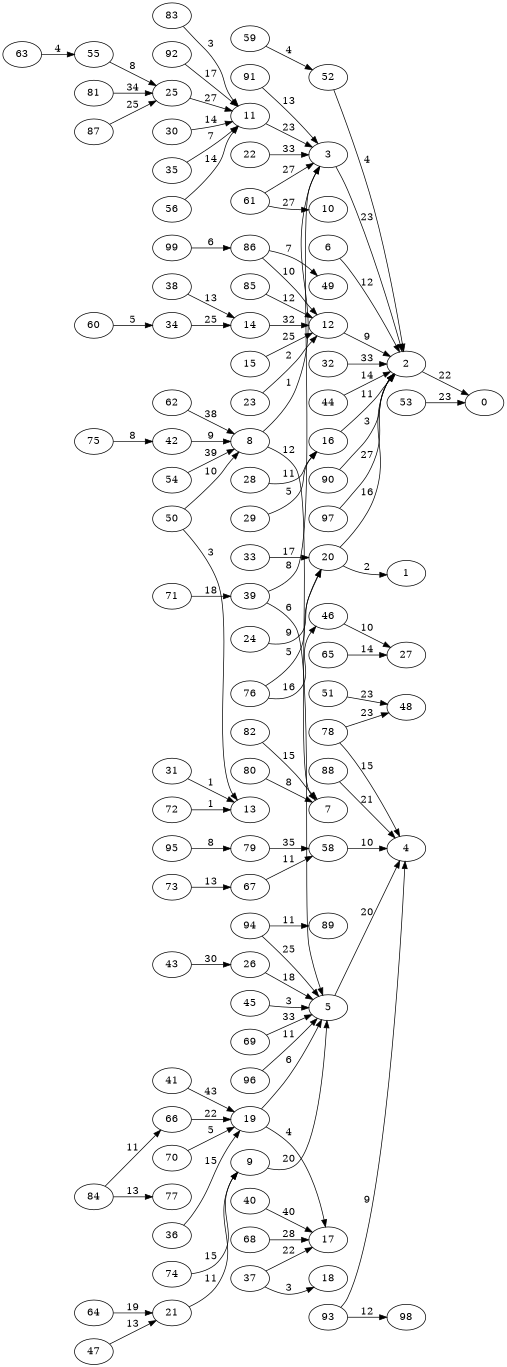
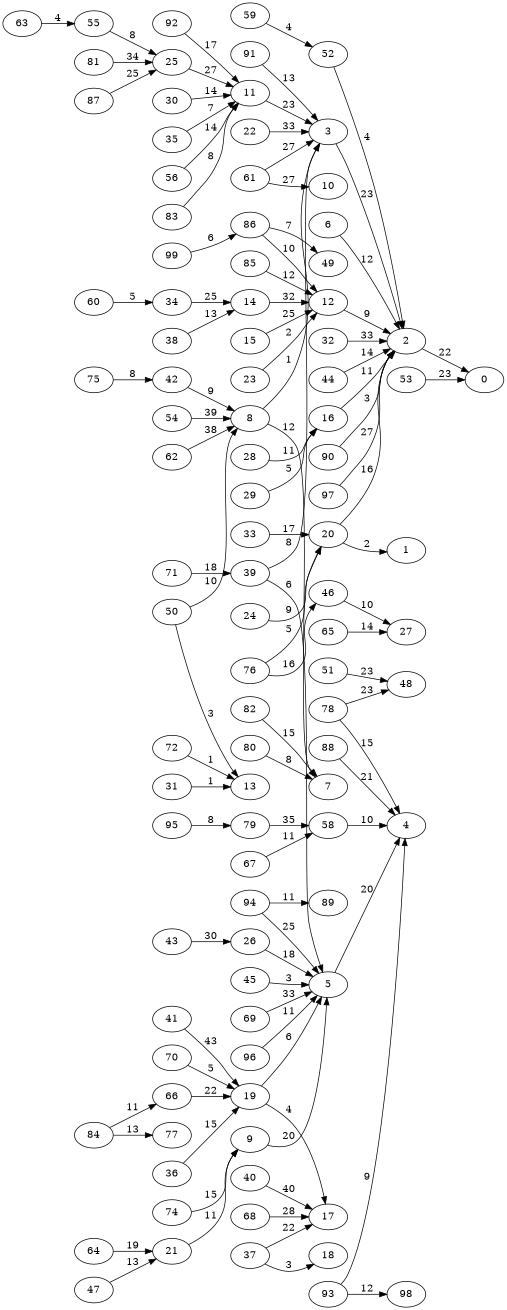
(211, 44) -> (211, 157)
(172, 887) -> none
